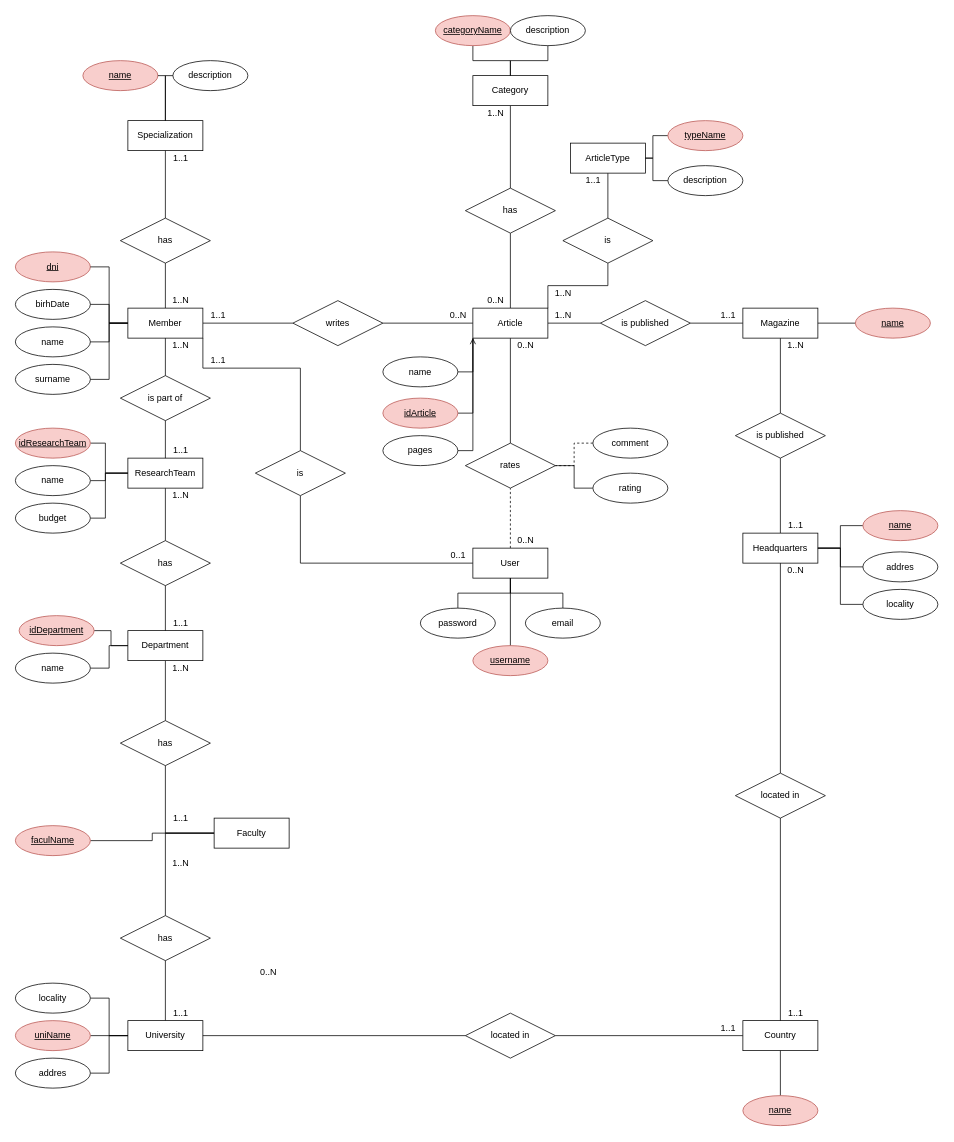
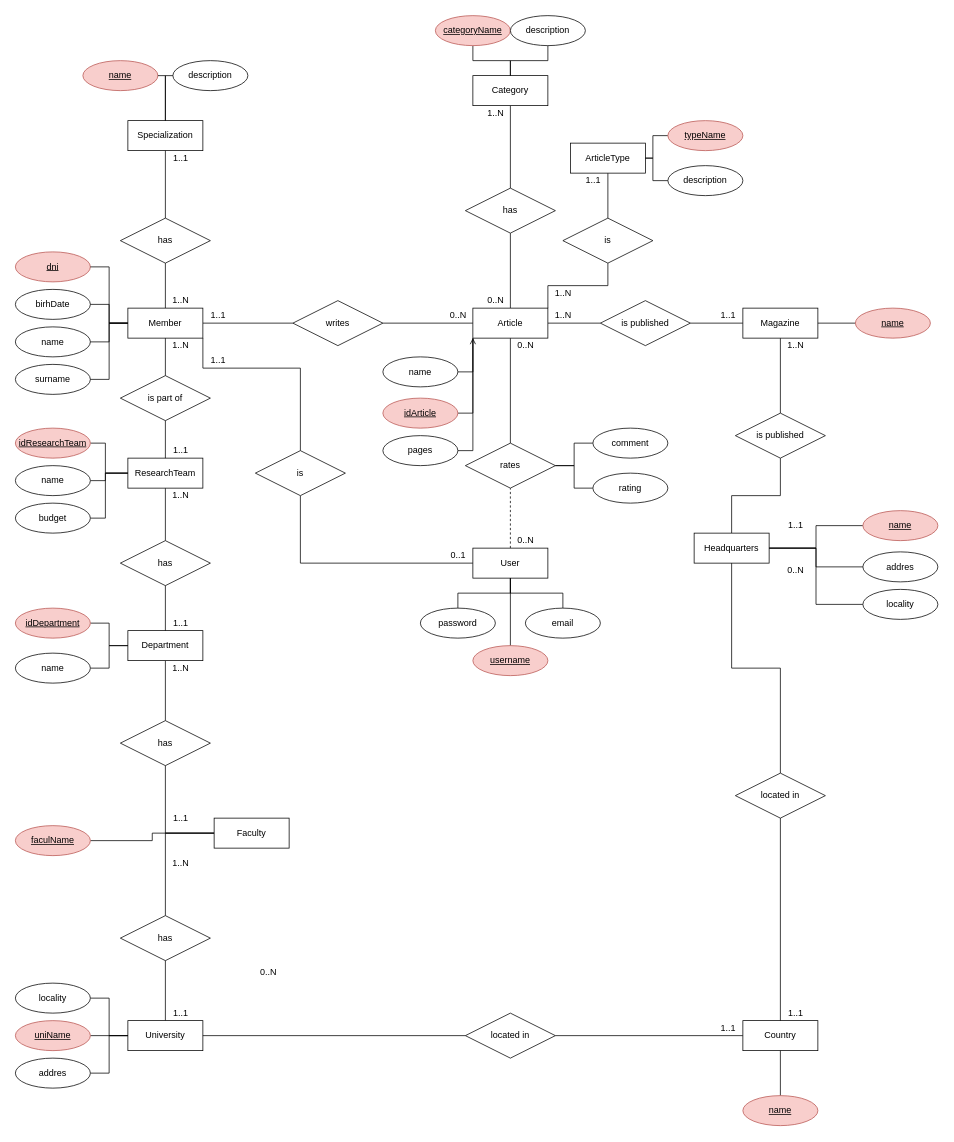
(574, 444) -> (574, 444)
(780, 548) -> (732, 548)
(57, 630) -> (53, 623)
